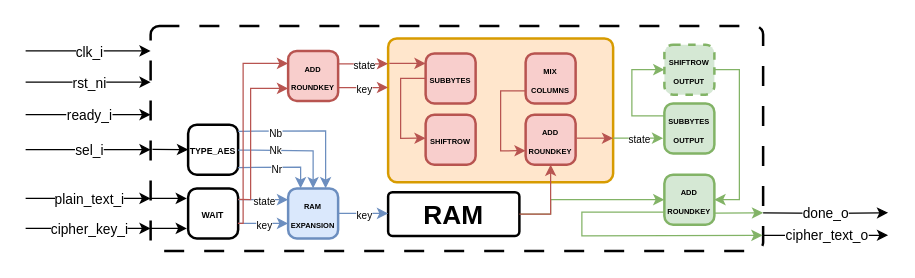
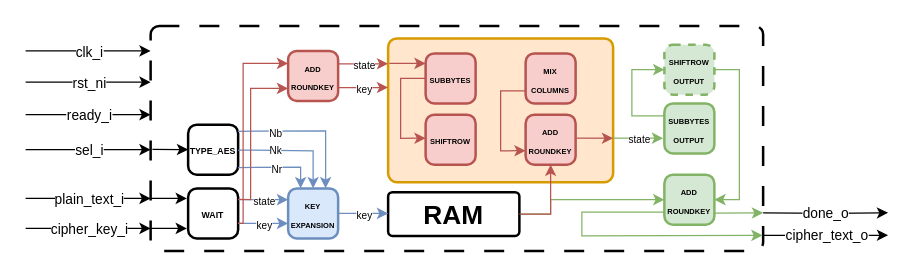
(313, 213) -> (313, 213)
